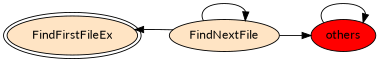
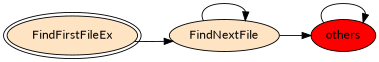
(158, 30) -> (149, 41)
